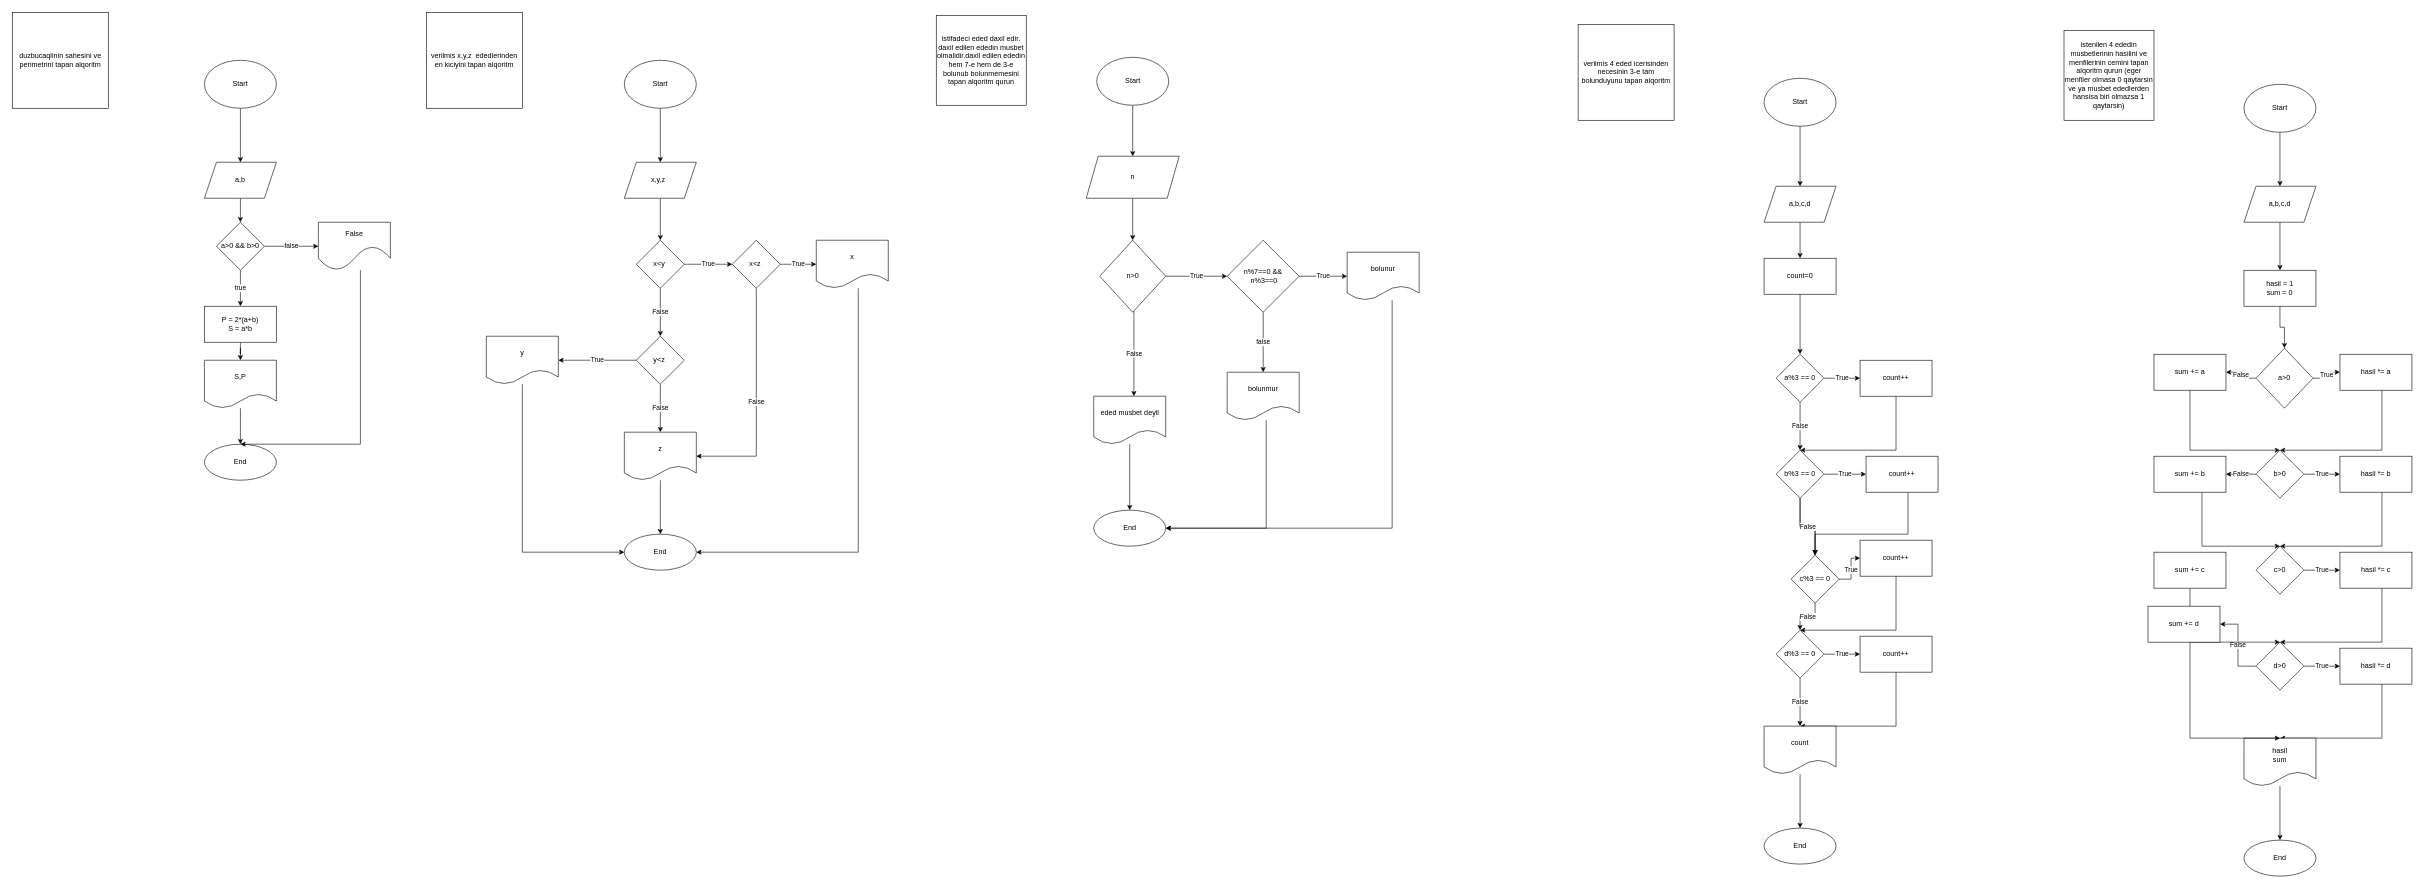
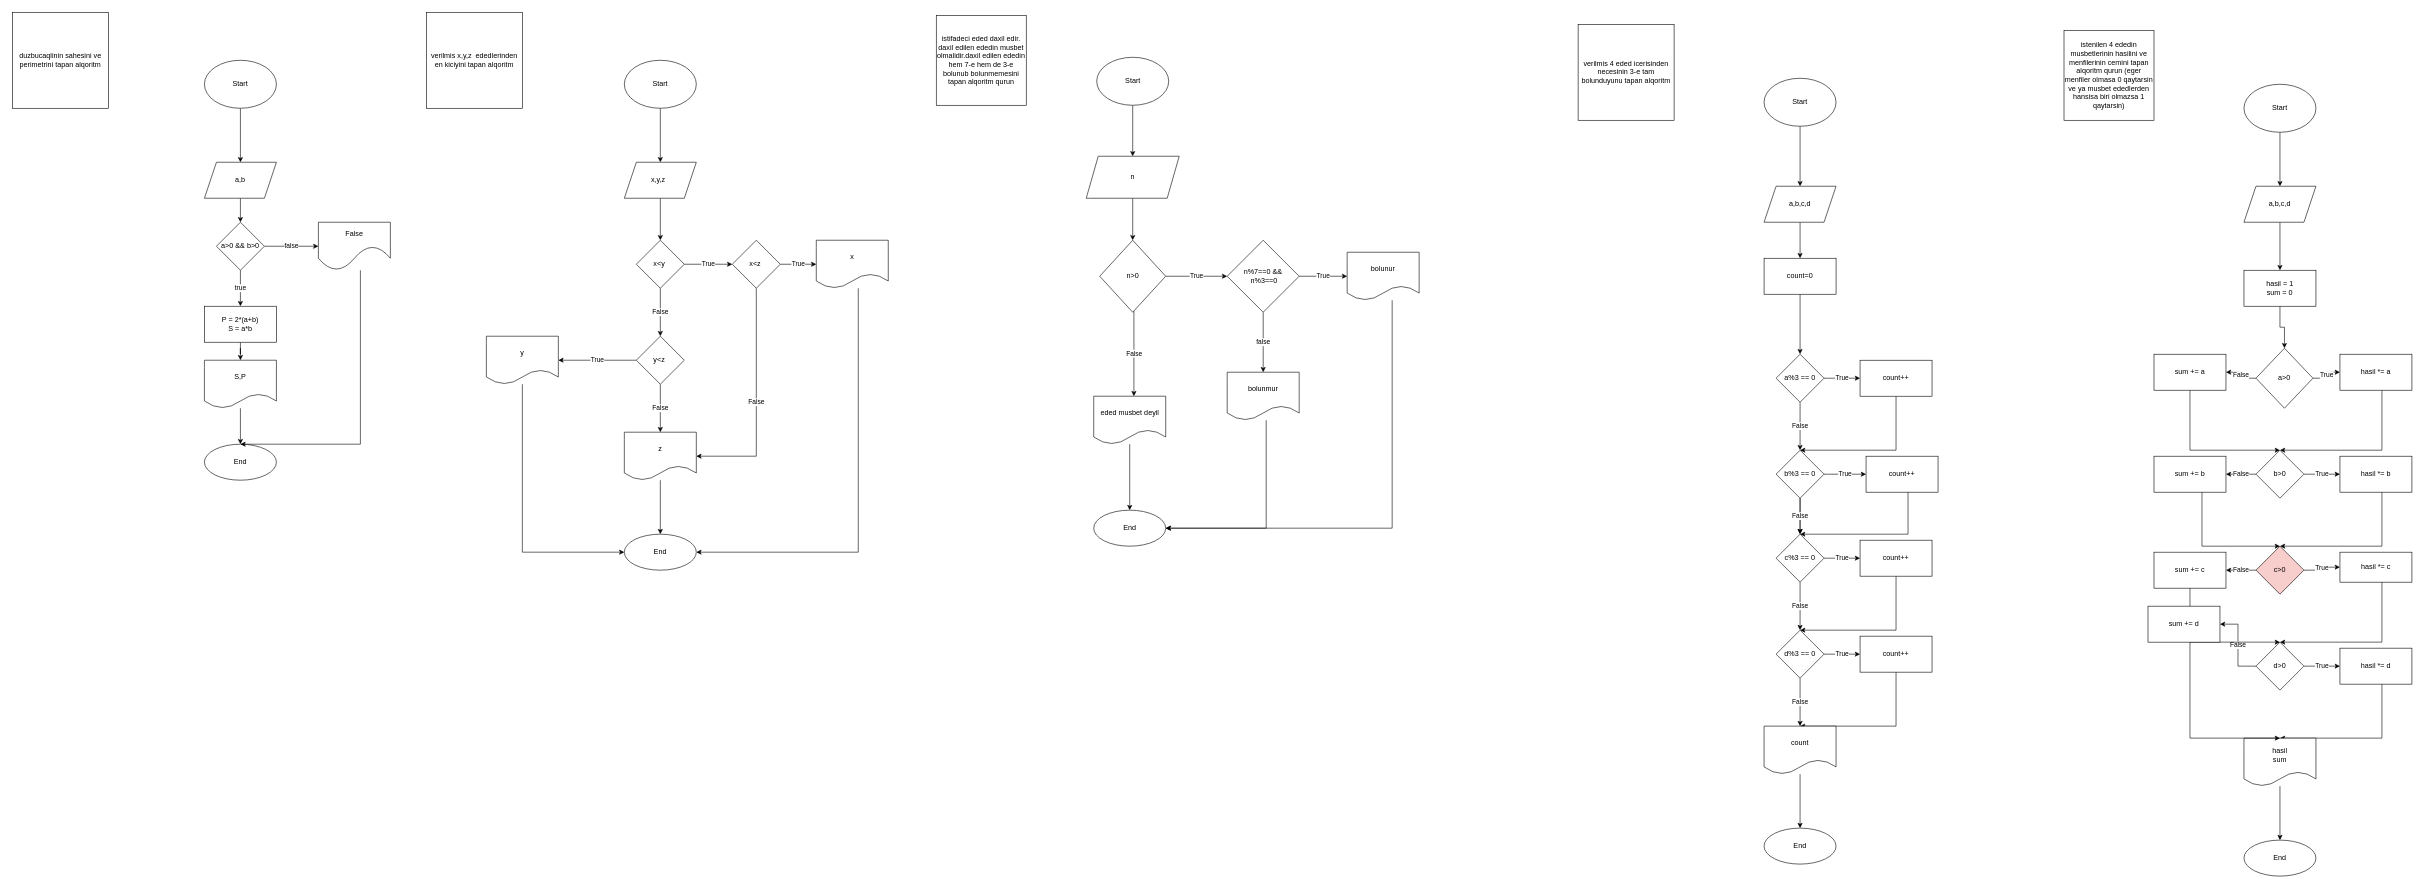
none -> (2240, 570)
(2280, 570) -> (2280, 570)
(2376, 570) -> (2376, 567)
(1815, 579) -> (1800, 558)
